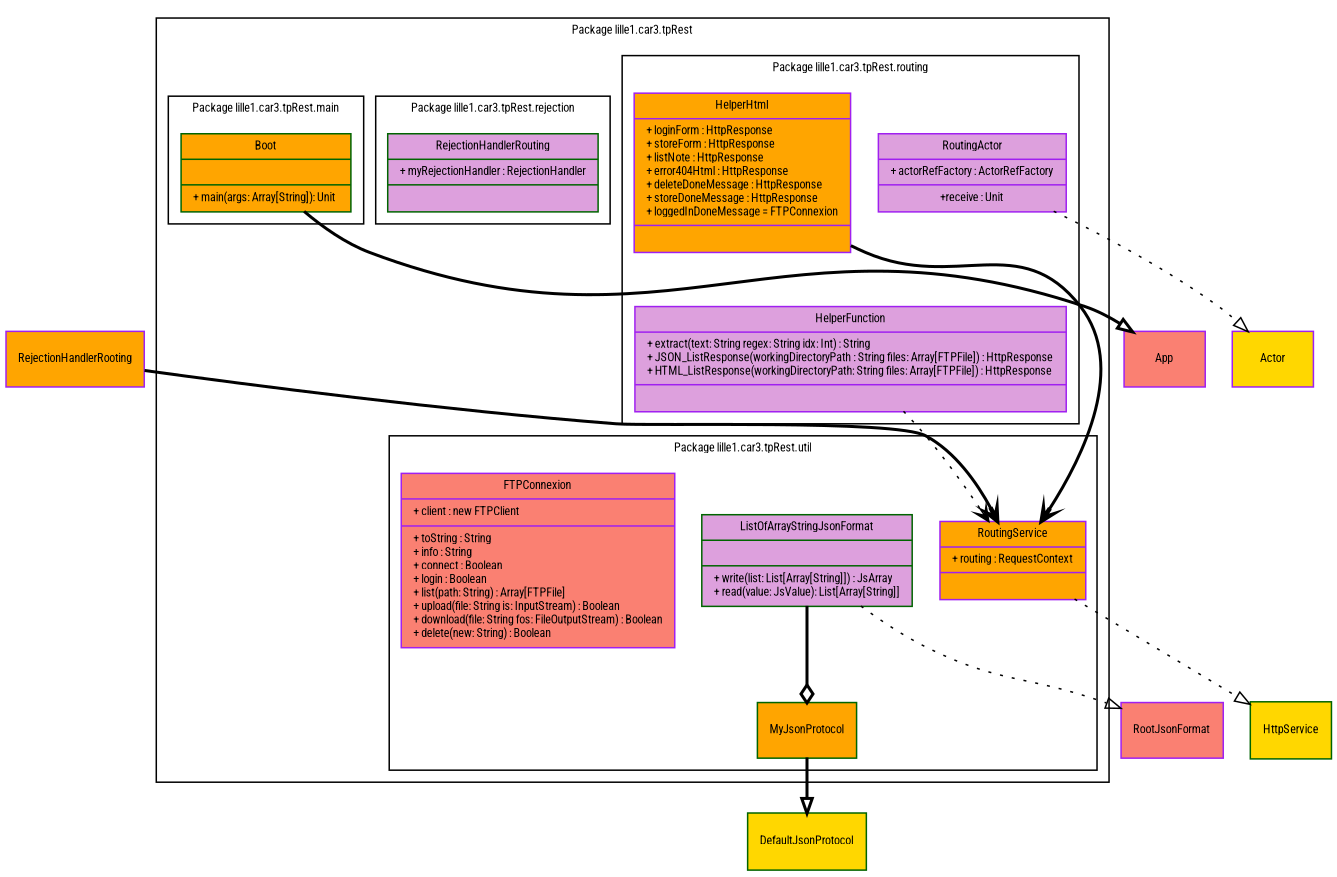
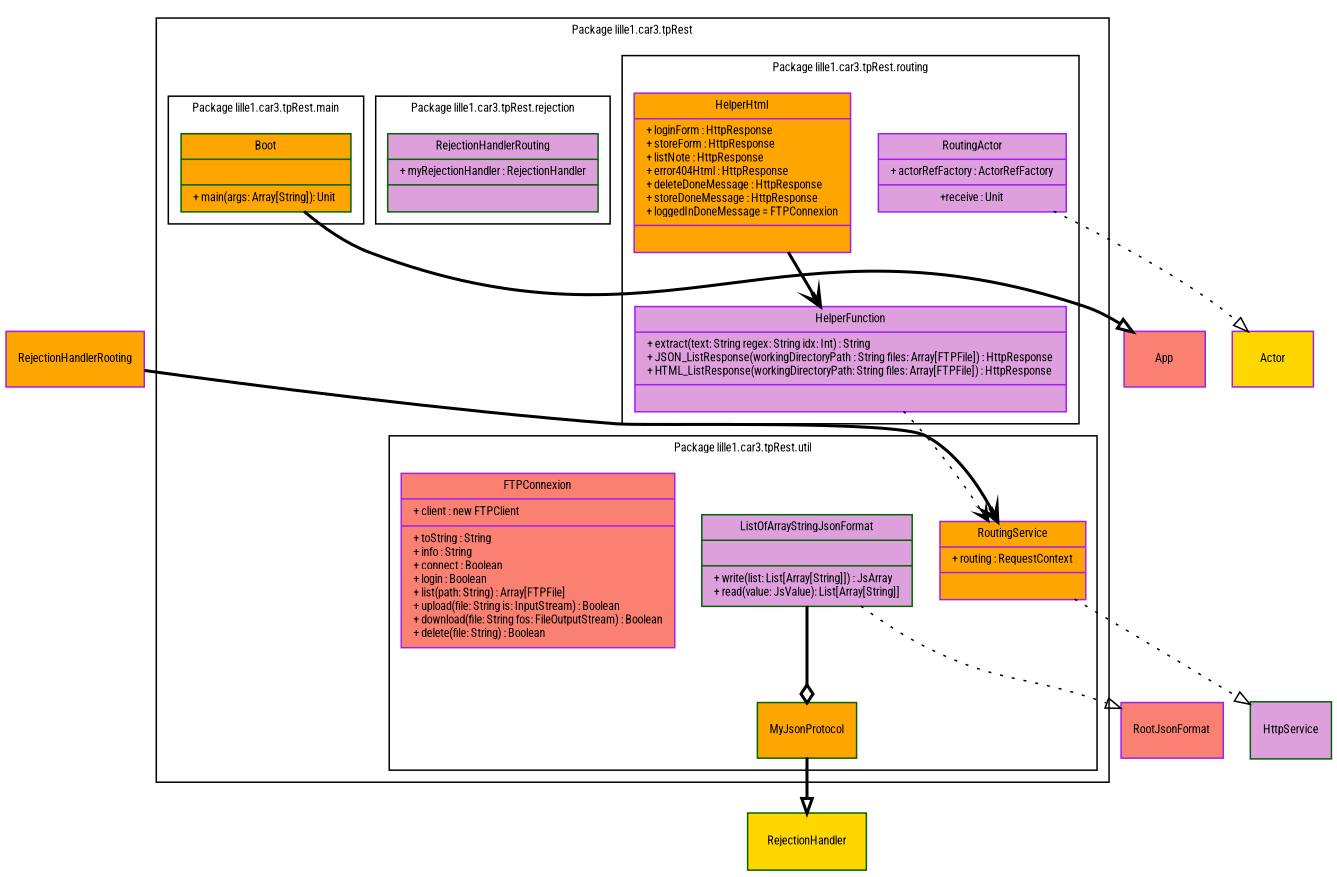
(1062, 288) -> (796, 266)
(482, 633) -> (479, 633)
(1291, 730) -> (1291, 730)
(807, 842) -> (807, 842)
